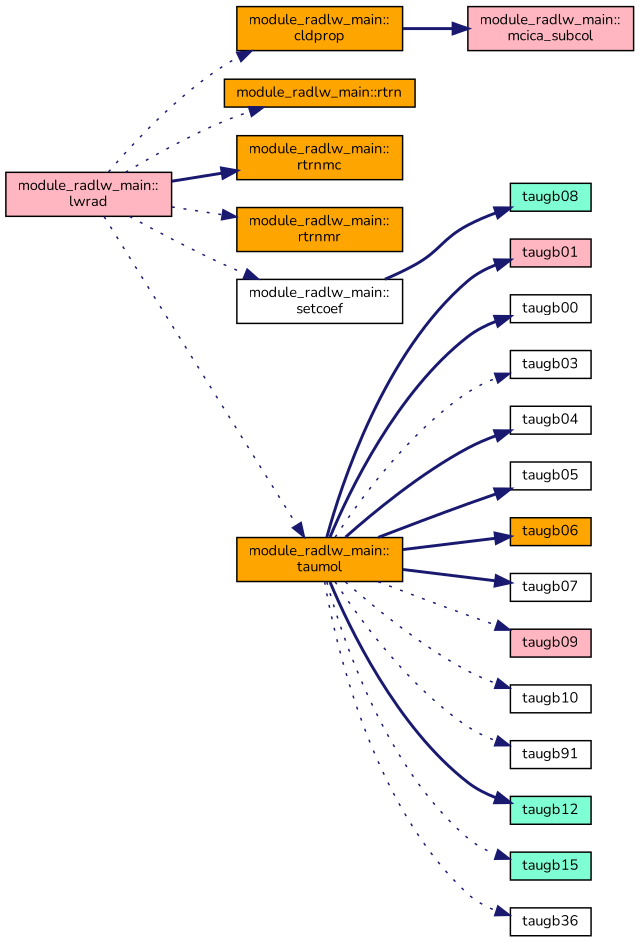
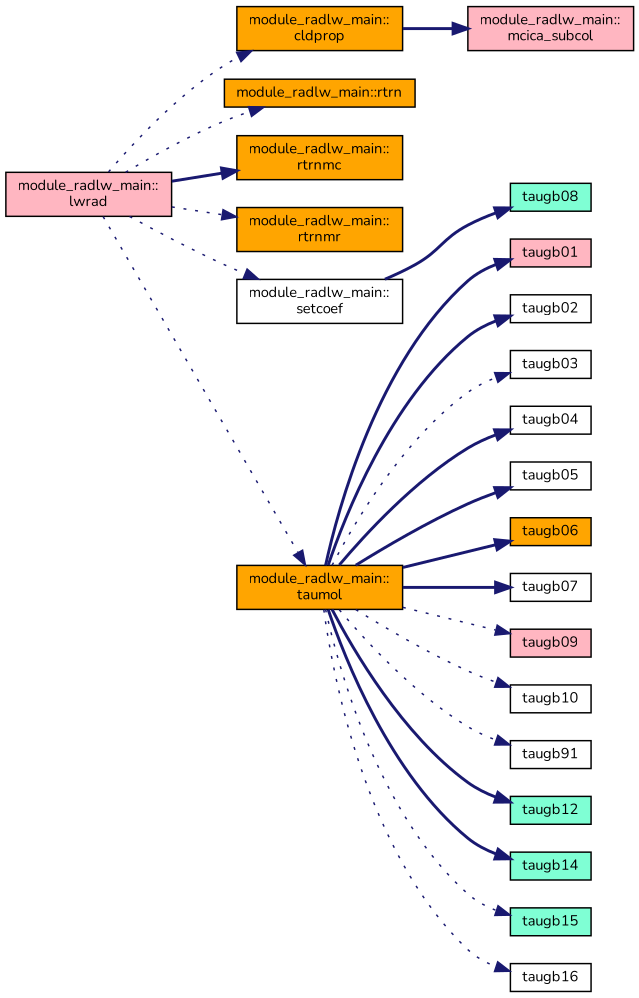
(551, 309) -> (551, 309)
none -> (551, 866)
(551, 922) -> (551, 978)
